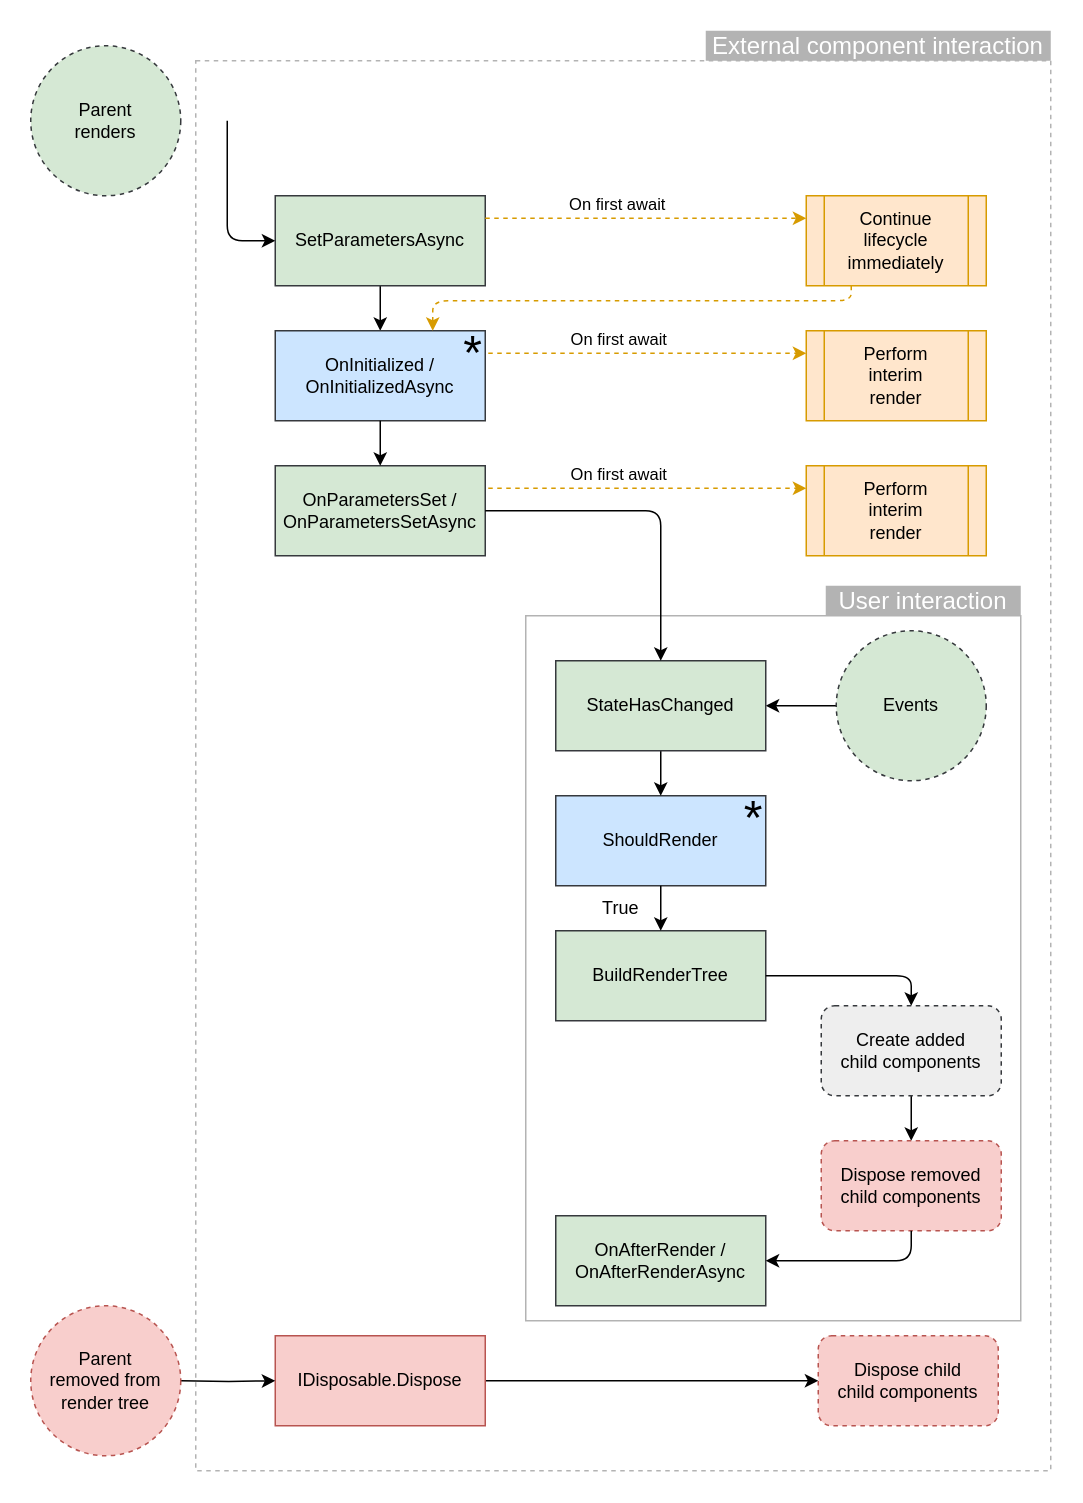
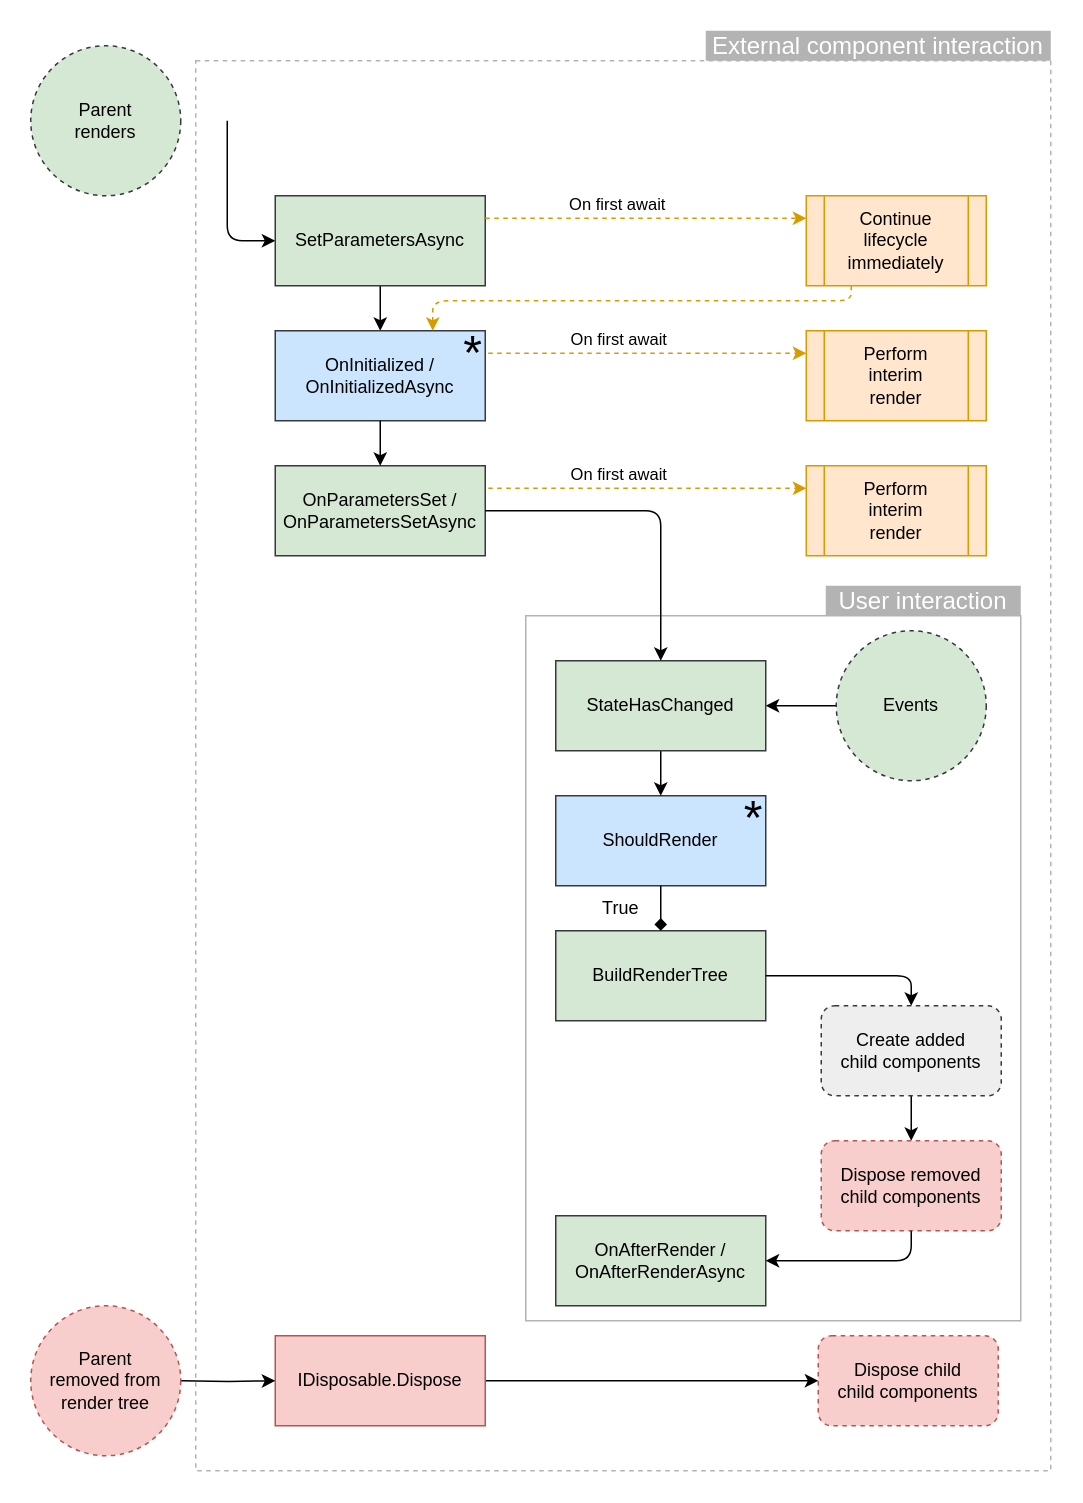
(661, 919) -> (661, 918)
